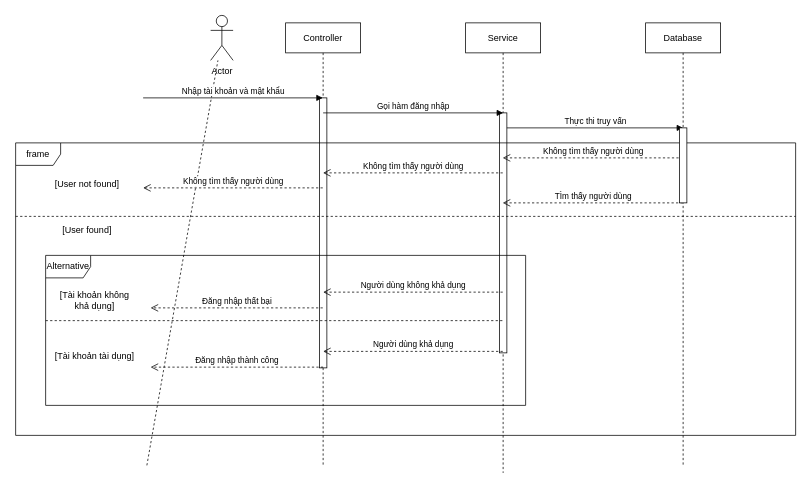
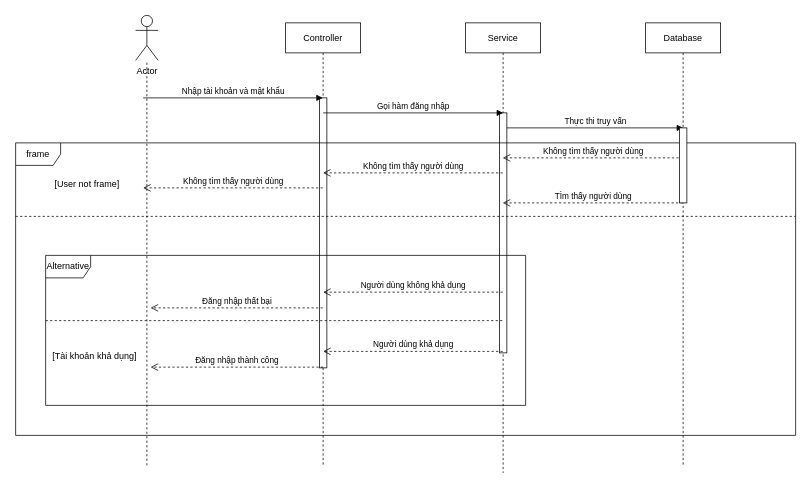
(222, 38) -> (147, 38)
(87, 184) -> (87, 184)
(87, 231) -> none
(94, 300) -> none
(95, 357) -> (95, 357)
